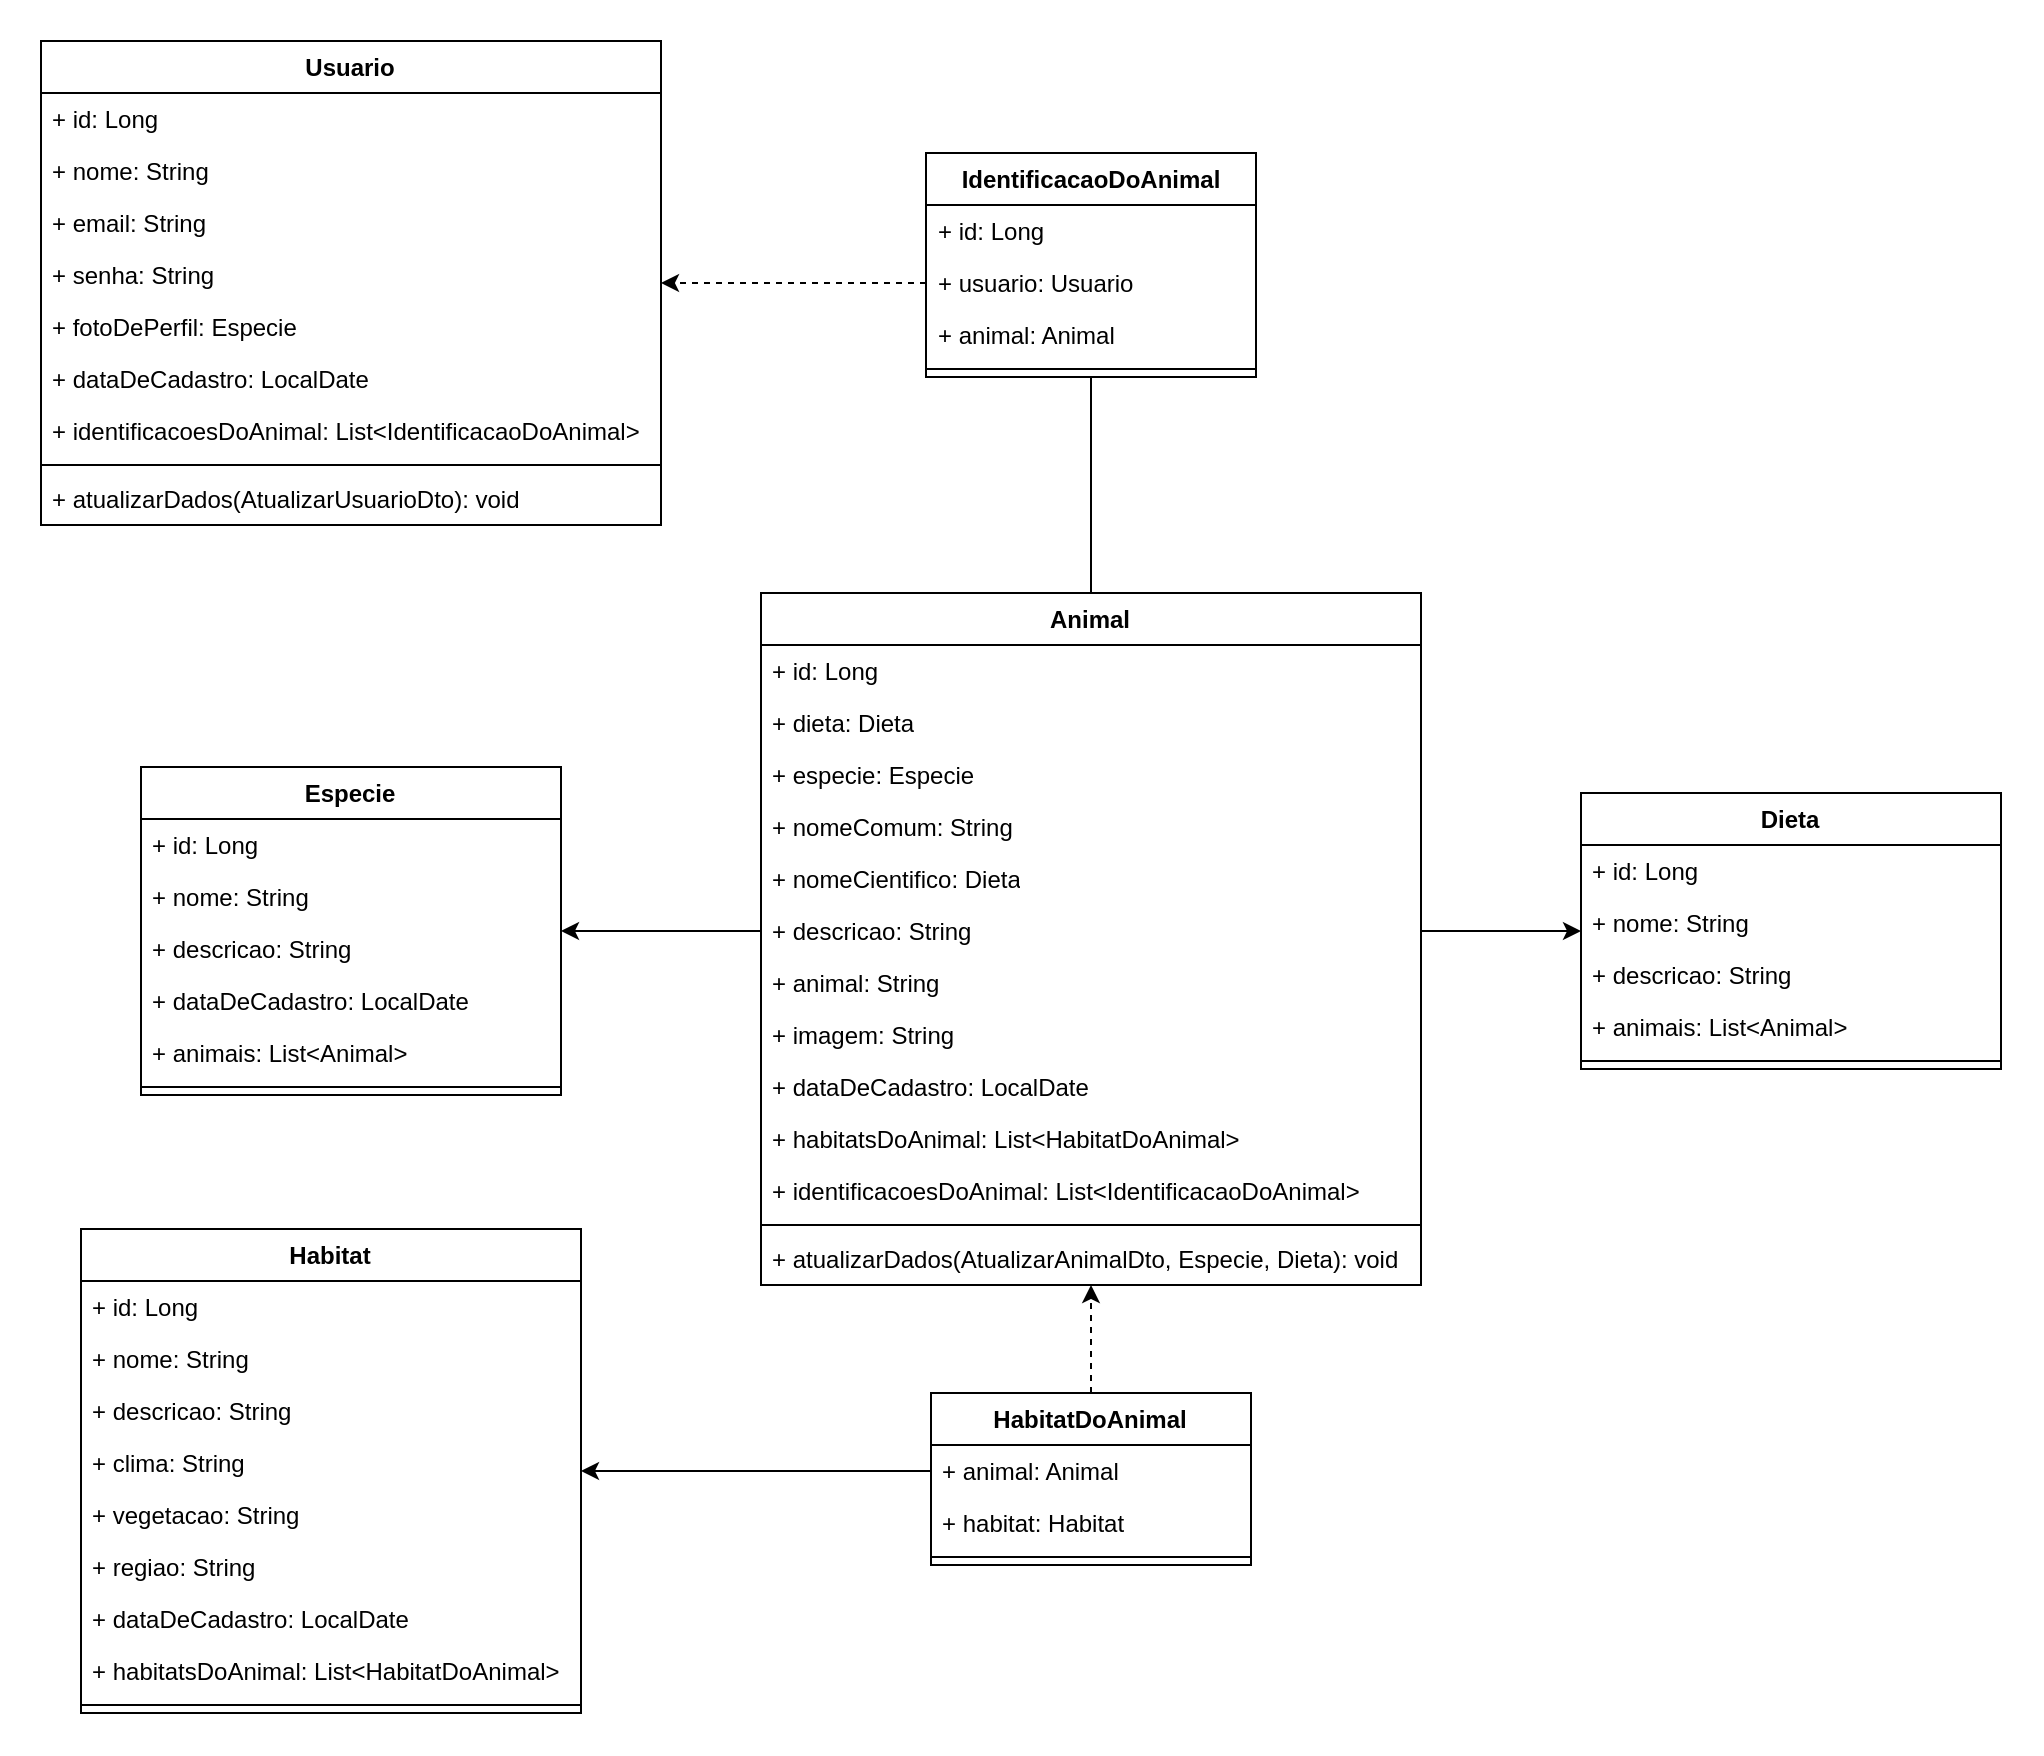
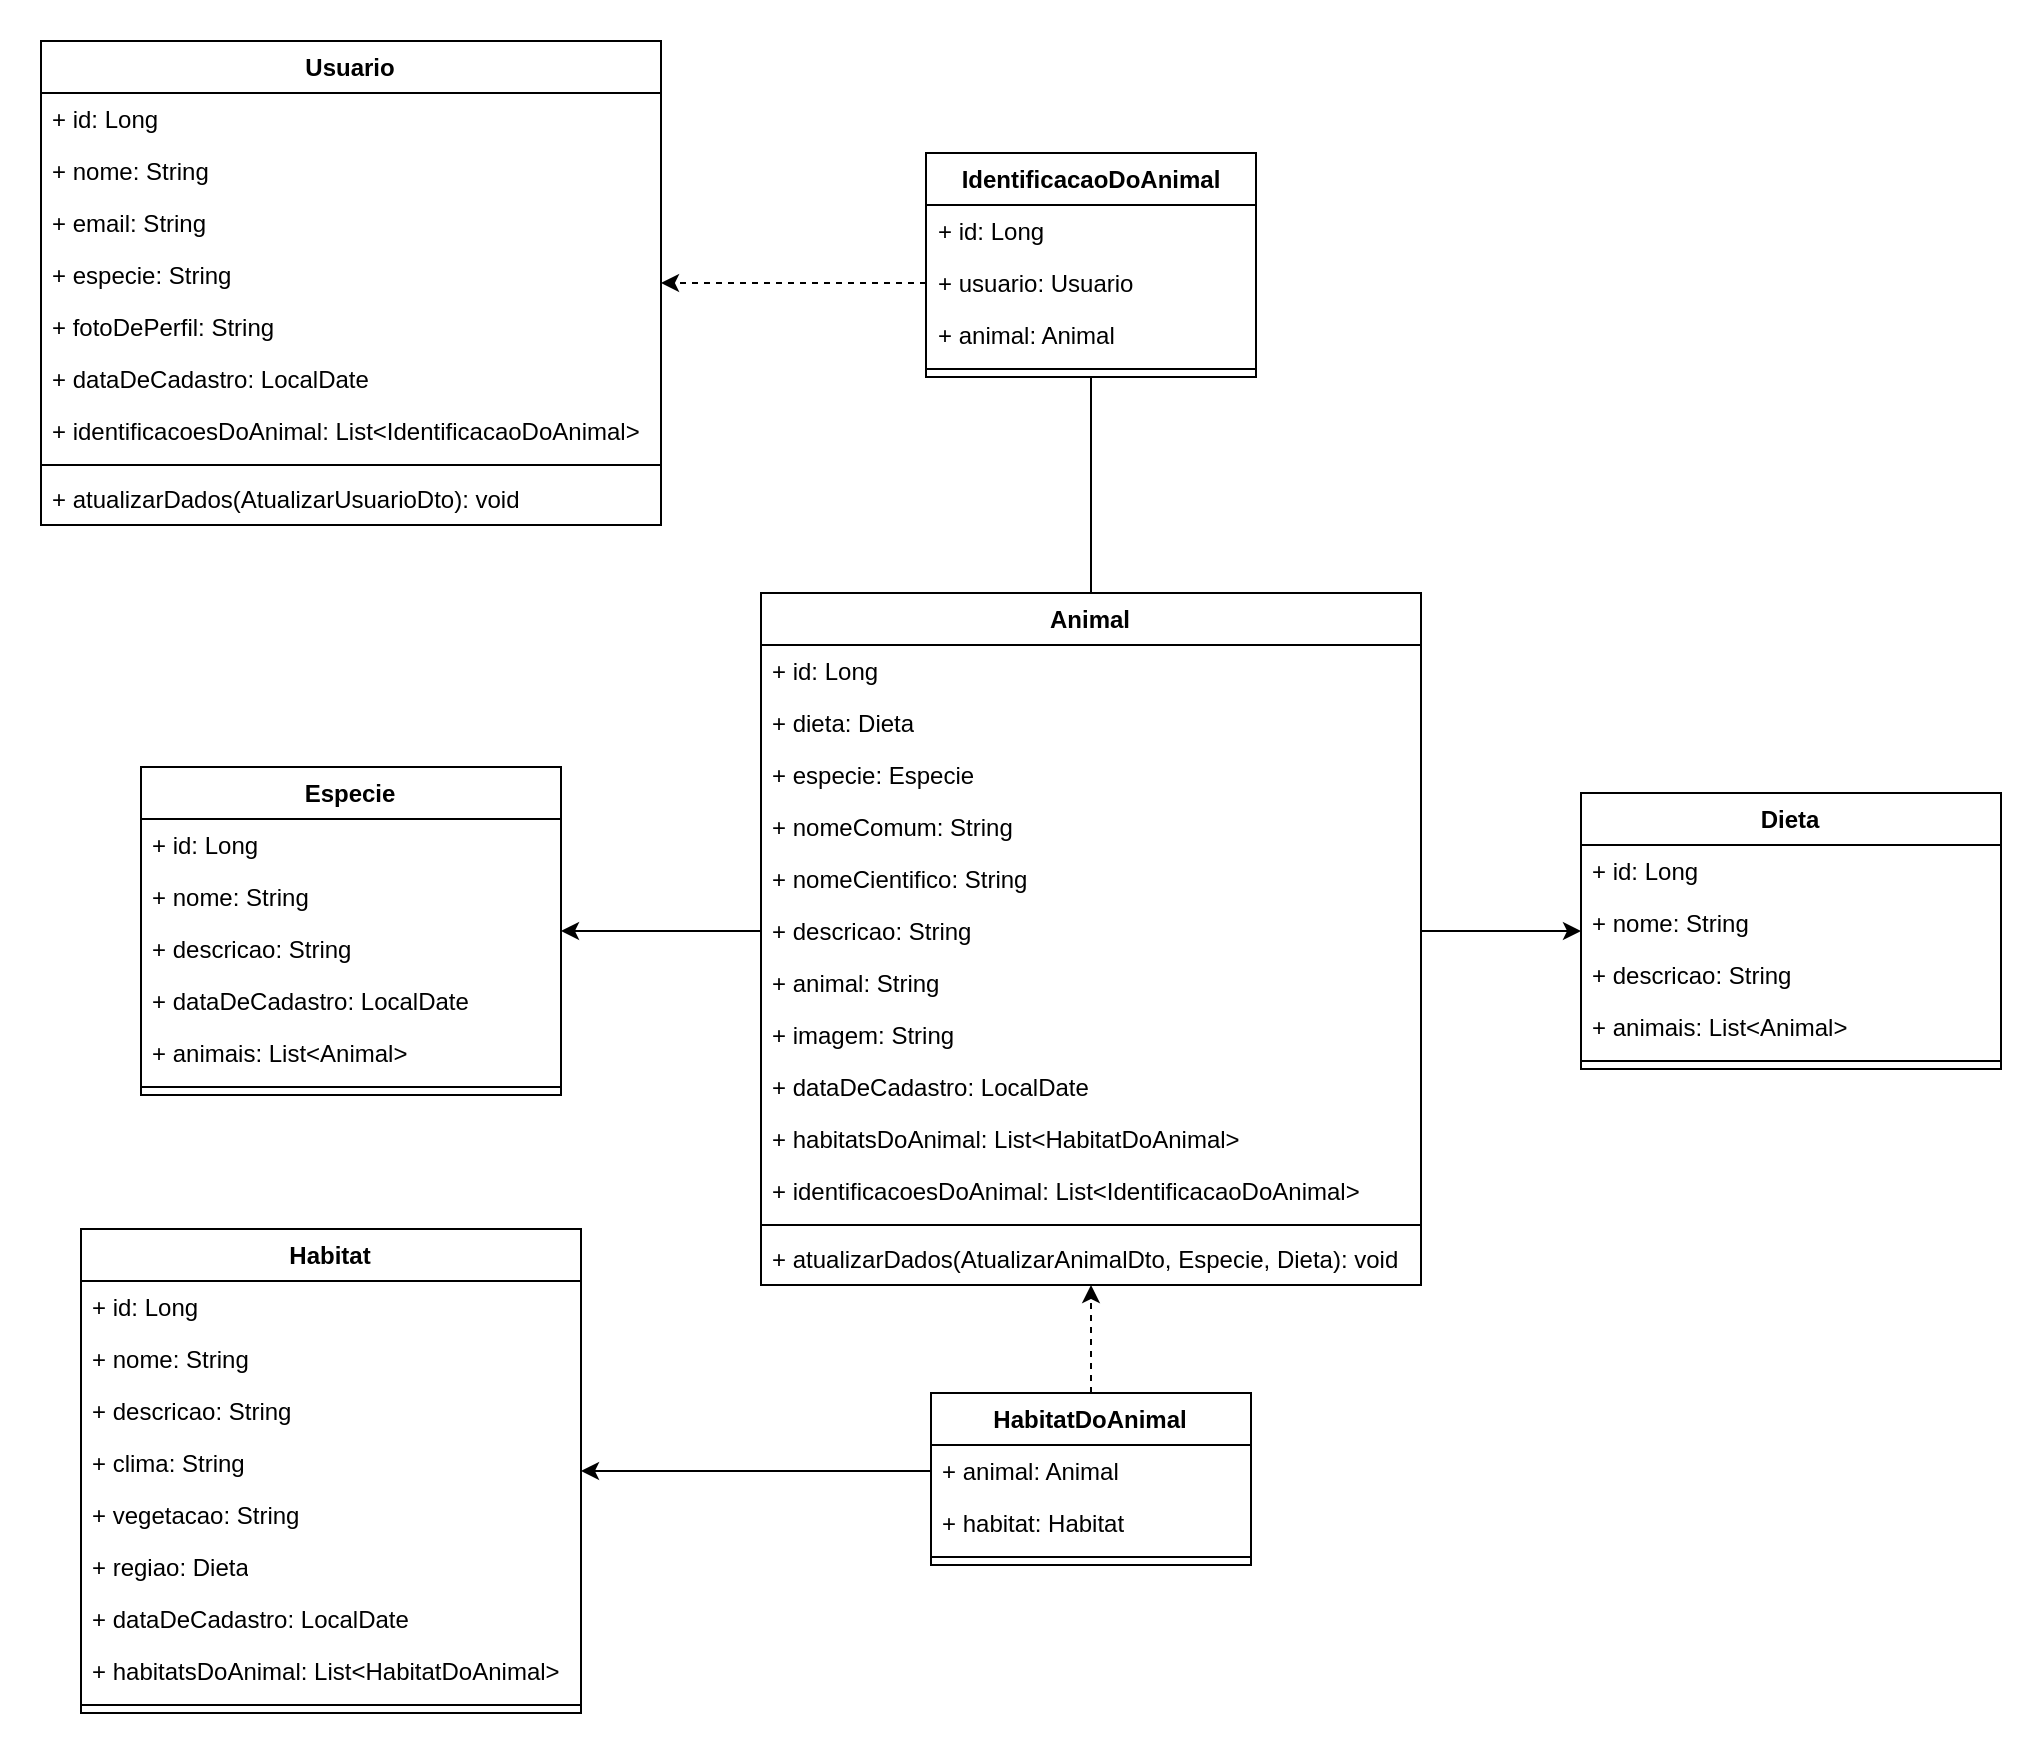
(141, 277) -> (152, 277)
(189, 329) -> (182, 329)
(906, 881) -> (912, 881)
(185, 1569) -> (178, 1569)
